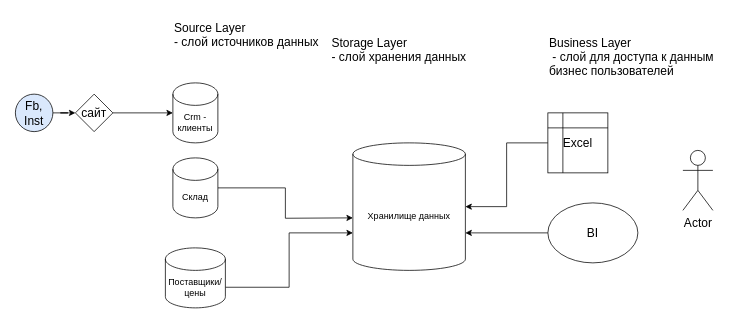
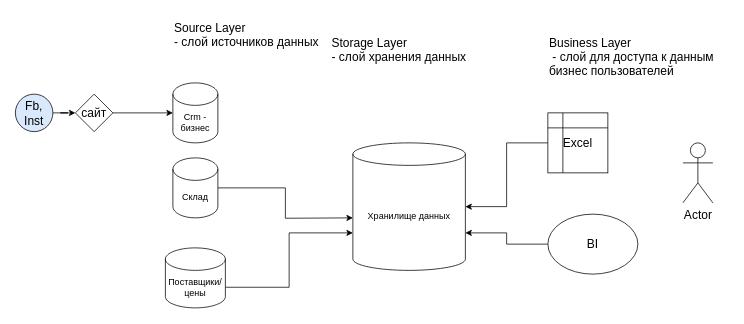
(195, 123) -> (195, 123)
(698, 180) -> (698, 173)
(593, 233) -> (593, 244)
